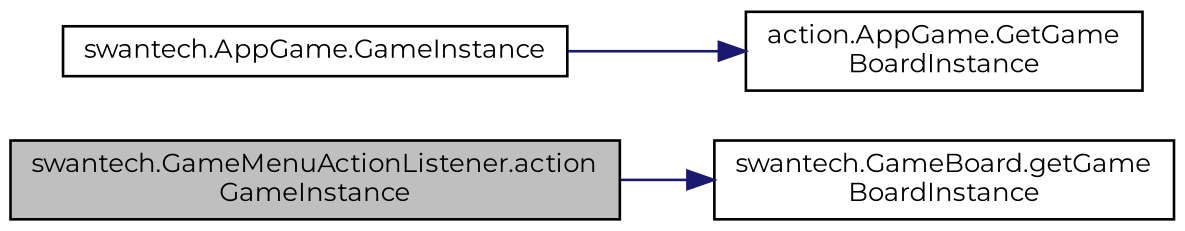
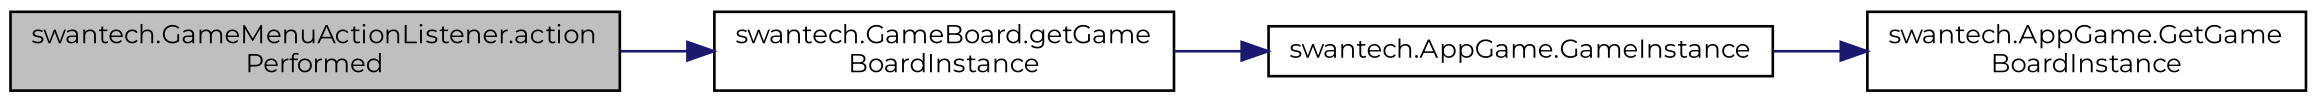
(944, 51) -> (2087, 51)
none -> (1208, 51)
(315, 180) -> (315, 51)
